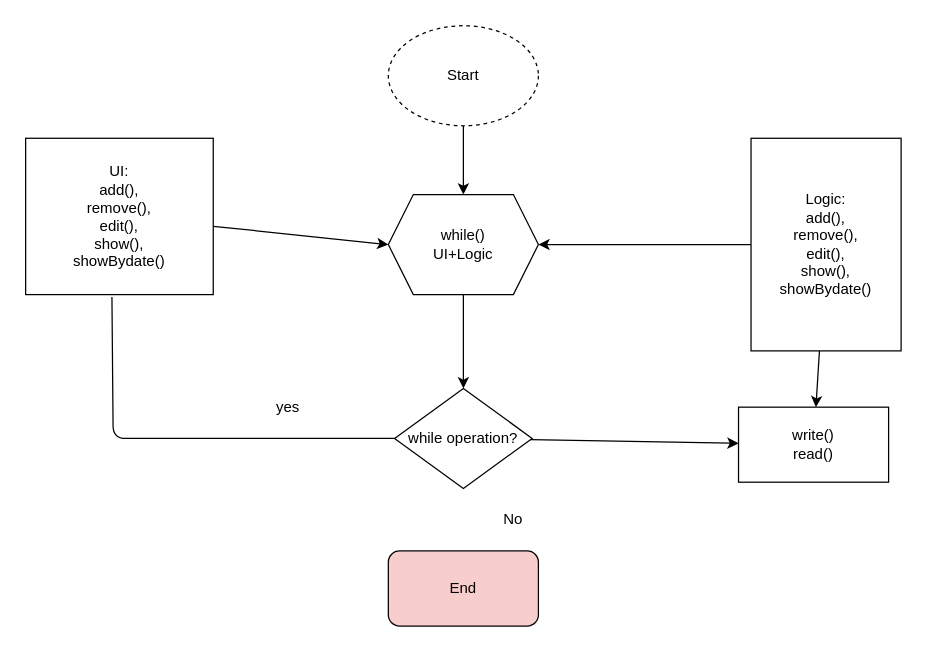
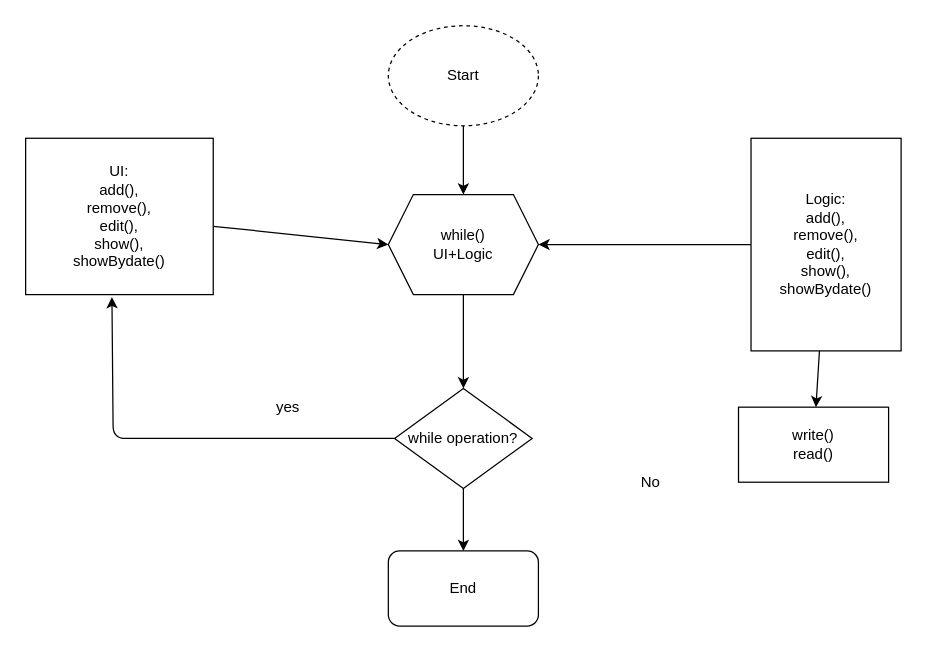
(112, 303) -> (112, 307)
(630, 441) -> (463, 515)
(513, 519) -> (651, 482)
(463, 588) -> (463, 588)
